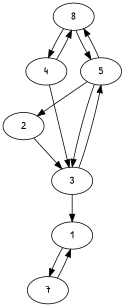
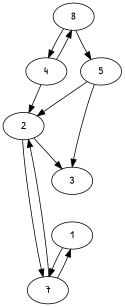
(94, 46) -> none
(58, 122) -> (36, 95)
(91, 131) -> none
(72, 204) -> none
none -> (30, 205)
none -> (41, 212)
